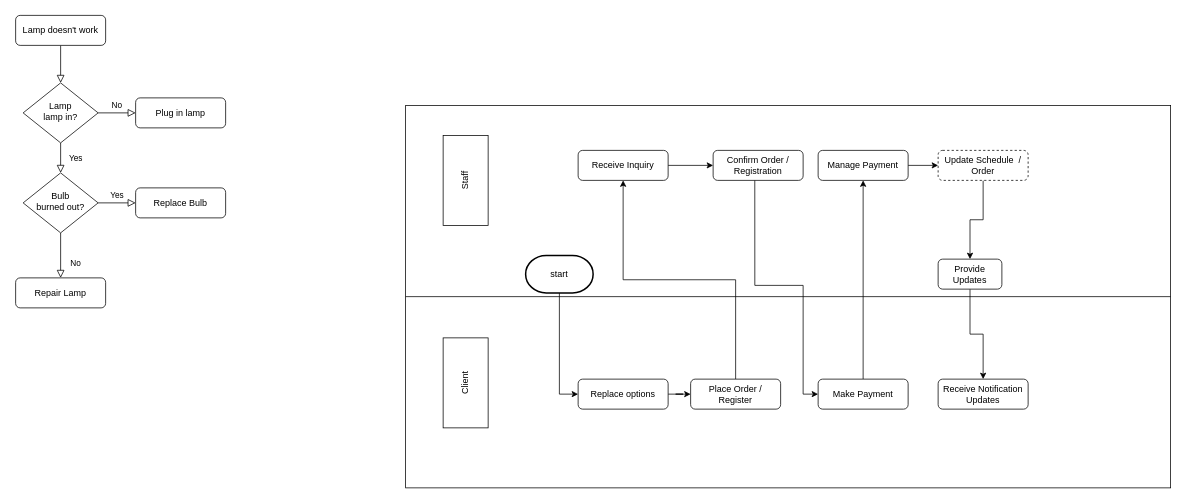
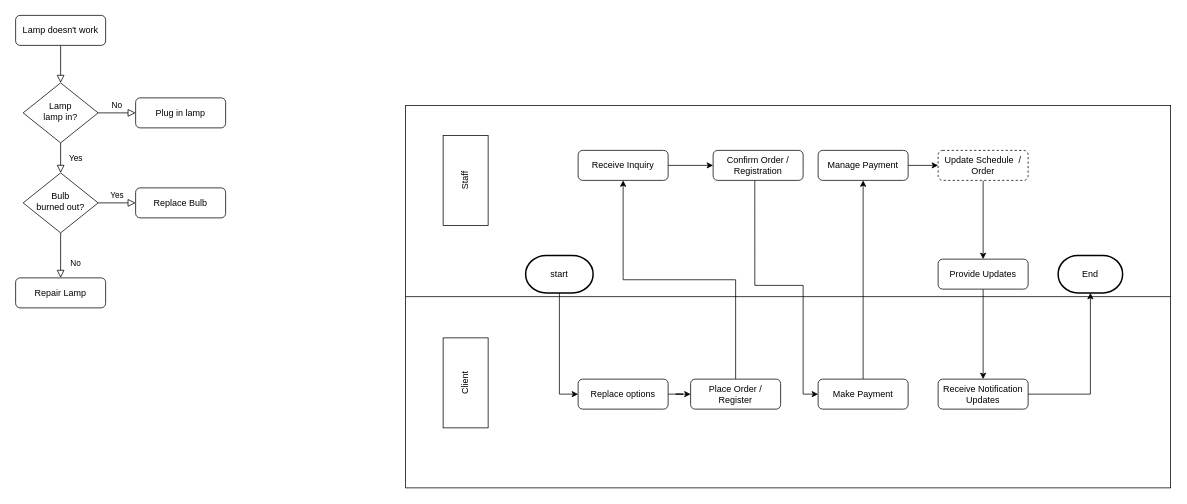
(970, 274) -> (983, 274)
none -> (1090, 274)
none -> (1090, 377)
